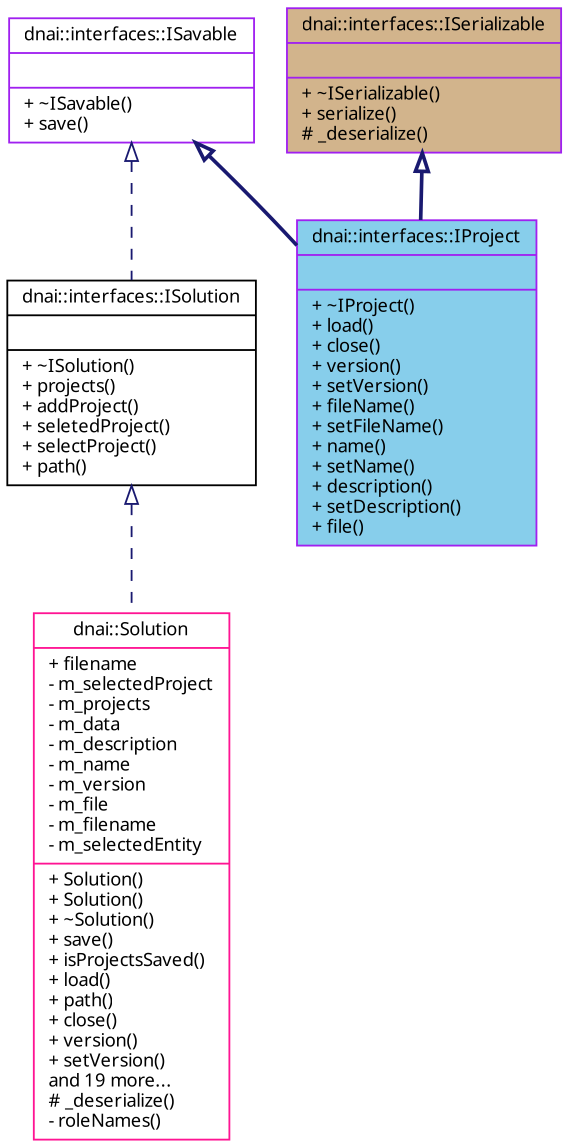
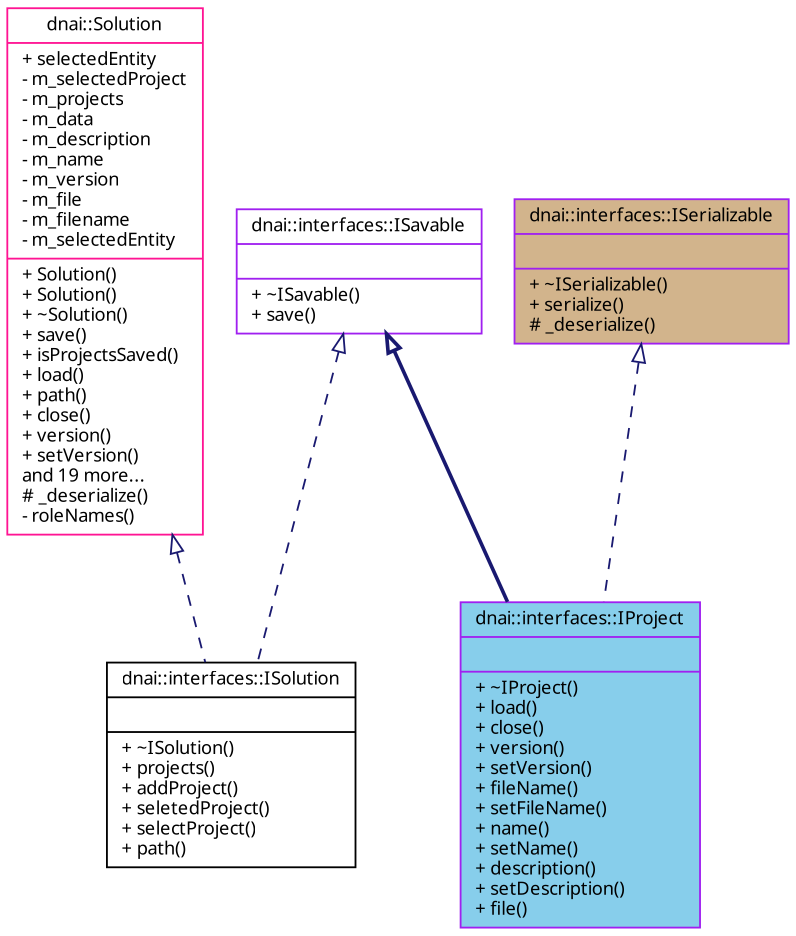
(421, 196) -> (621, 482)
(132, 559) -> (191, 607)
(93, 664) -> (90, 59)
